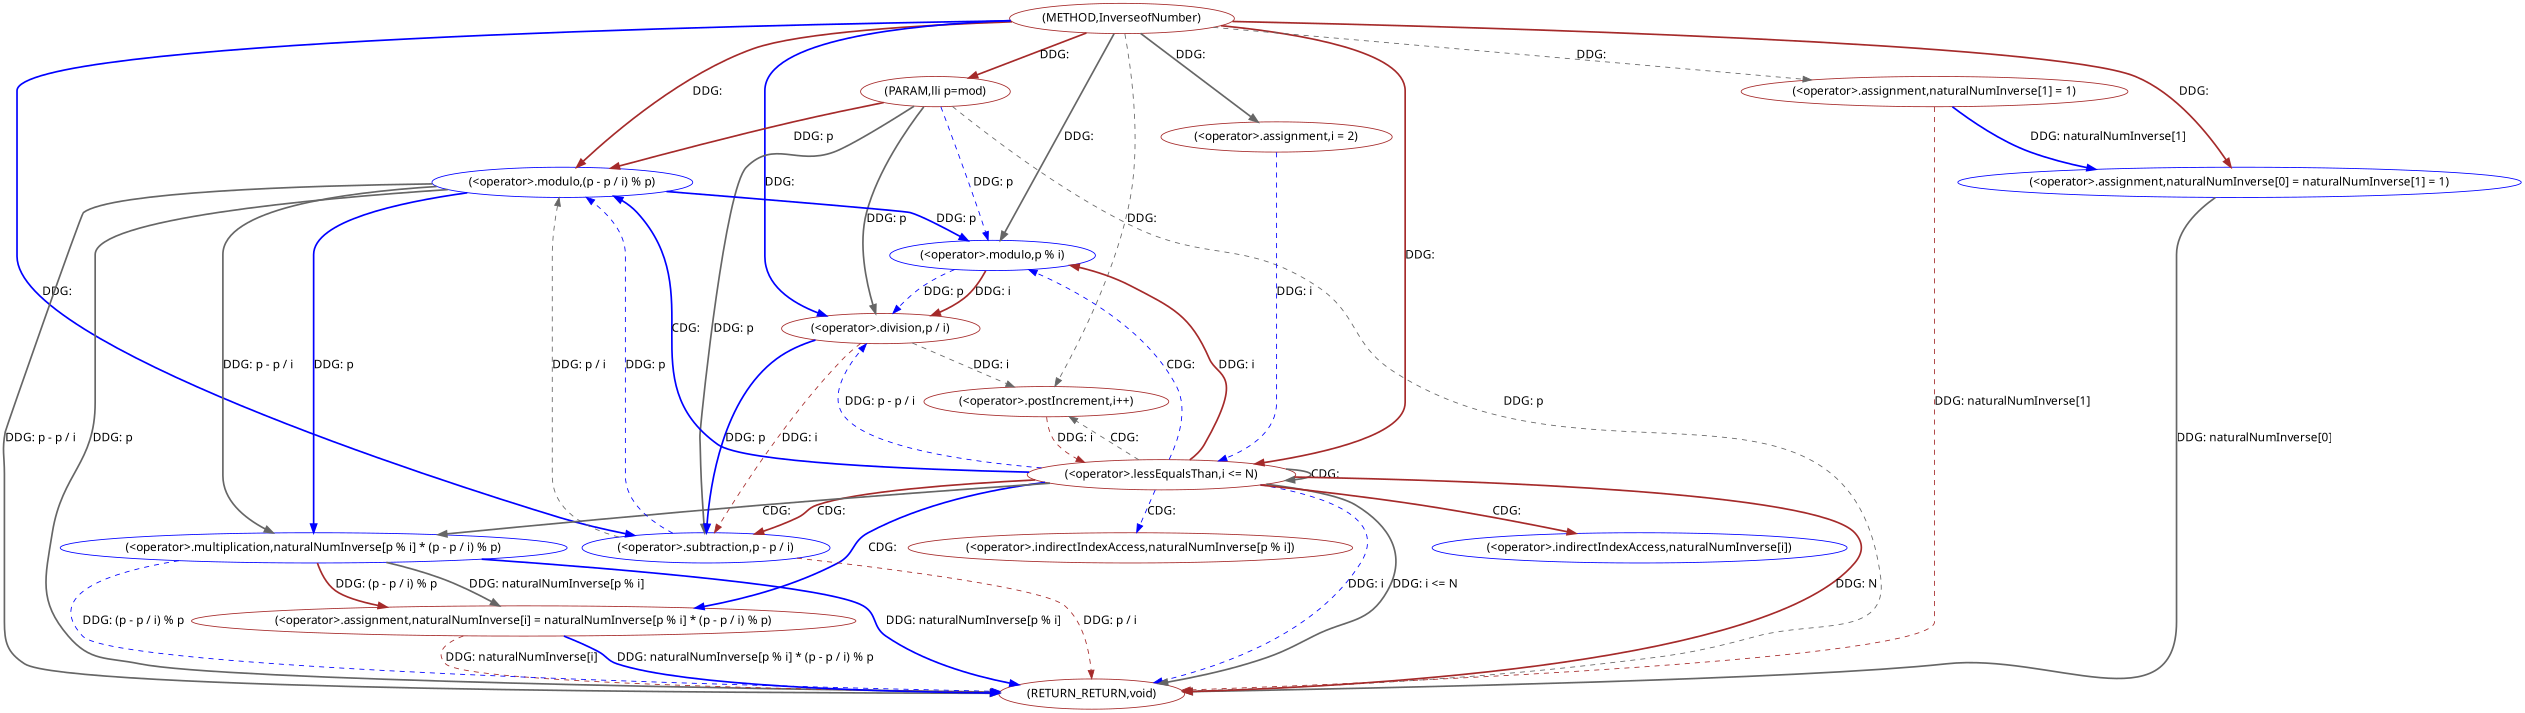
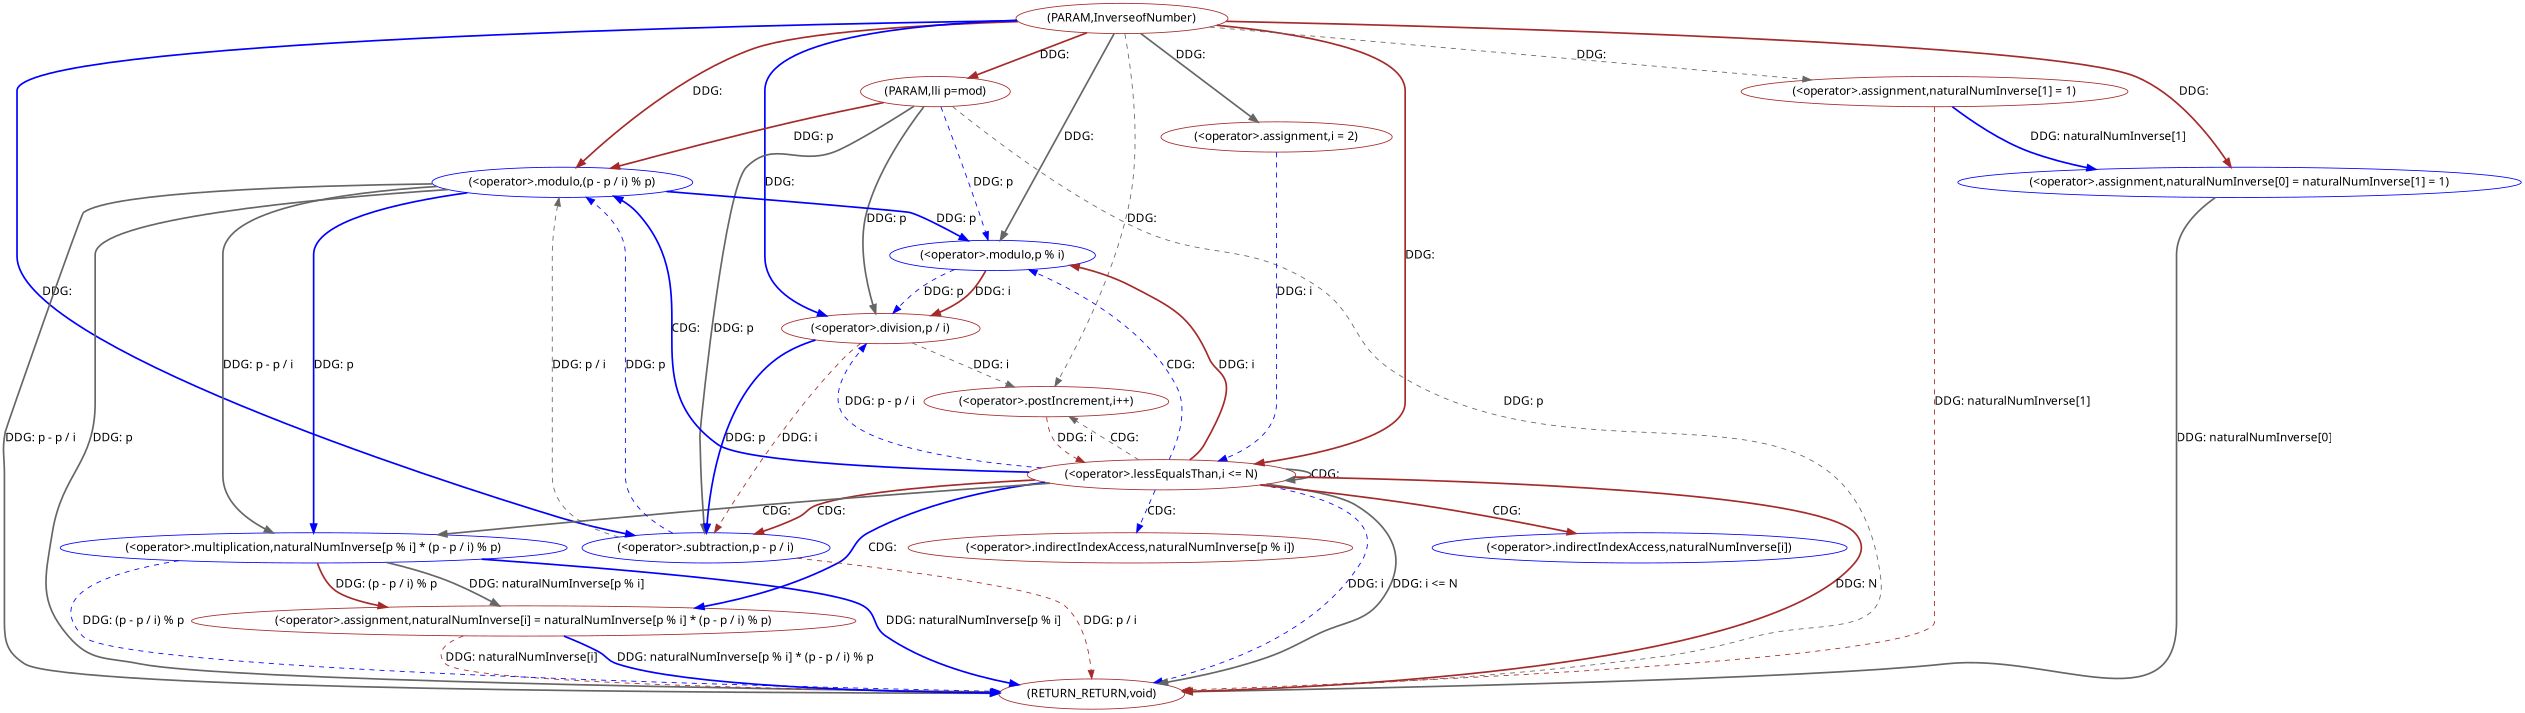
(1122, 18) -> (1122, 18)
